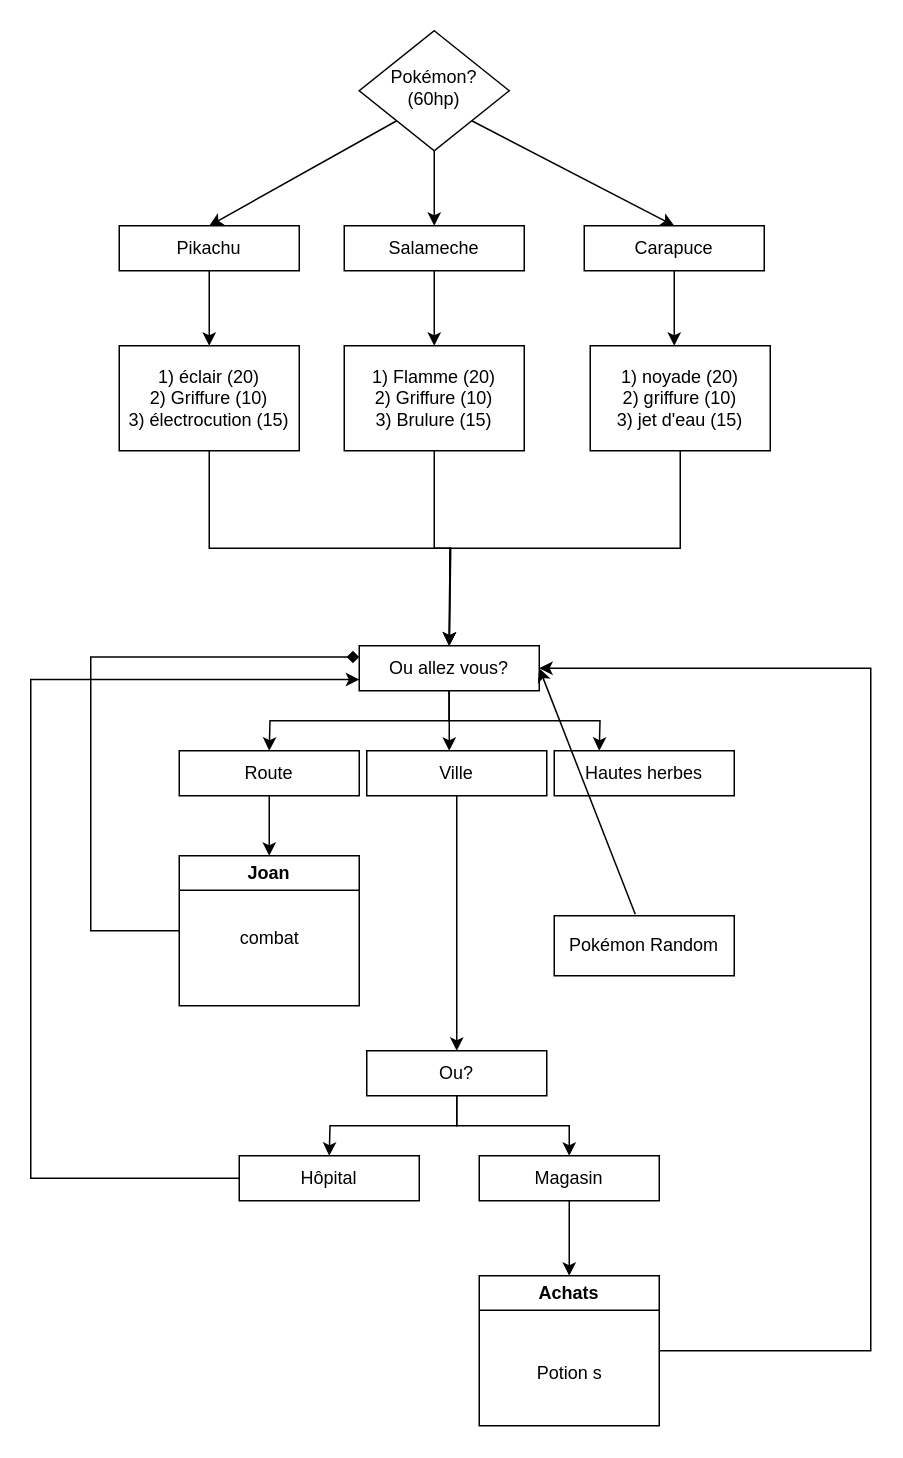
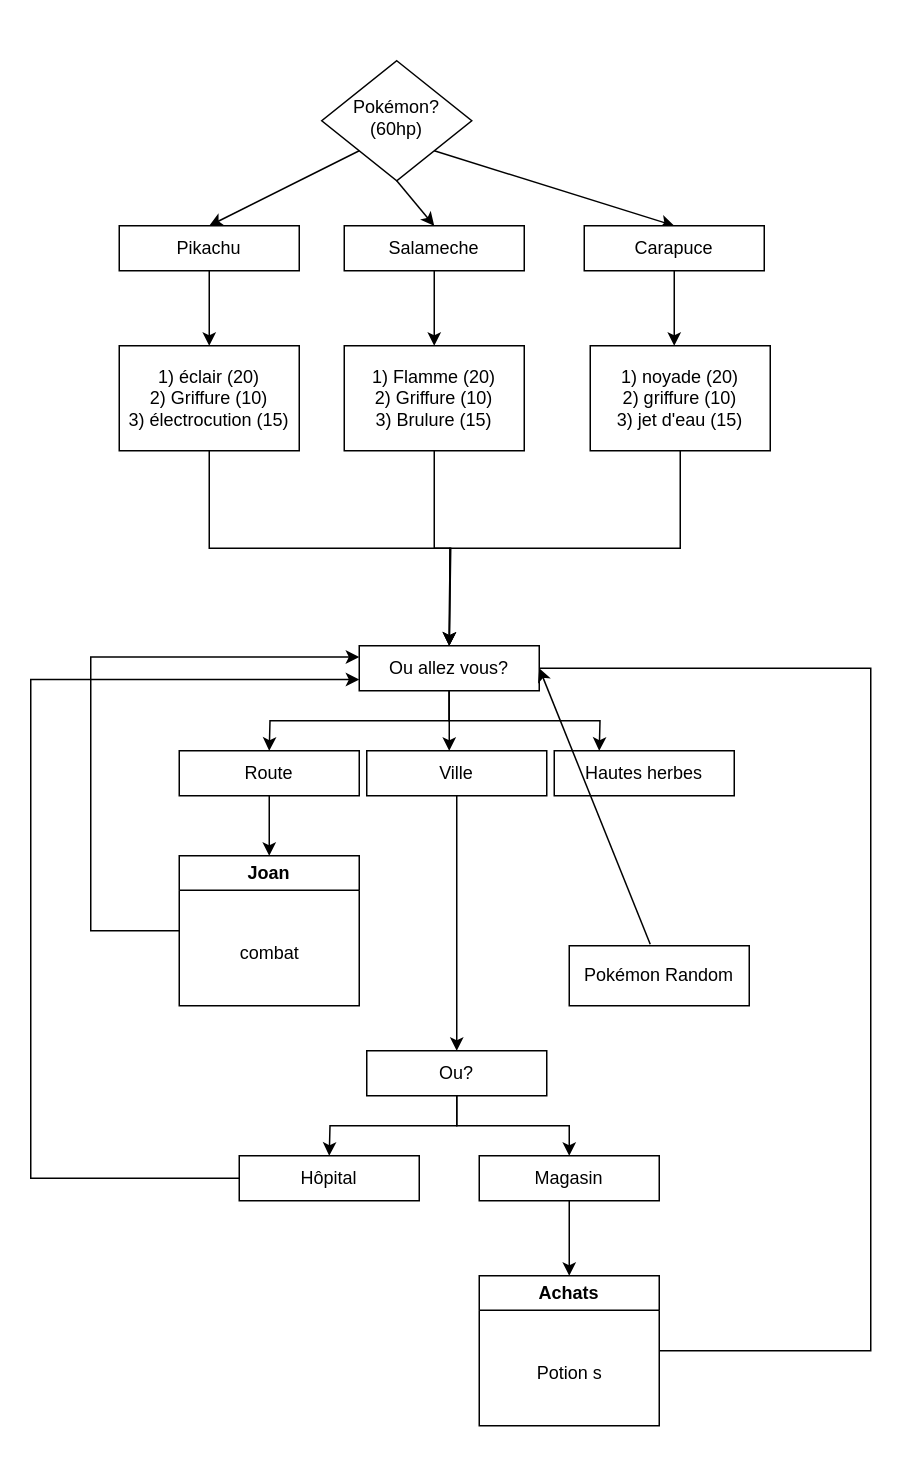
(434, 91) -> (397, 121)
(347, 657) -> (348, 657)
(551, 668) -> (546, 668)
(269, 938) -> (269, 953)
(644, 946) -> (659, 976)
